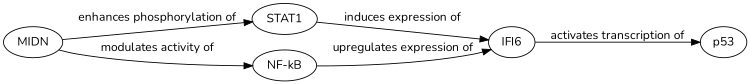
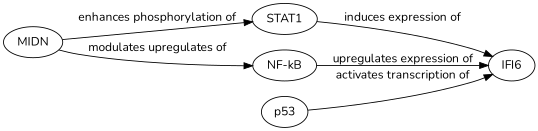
(613, 42) -> (397, 99)
(157, 48) -> (157, 48)
